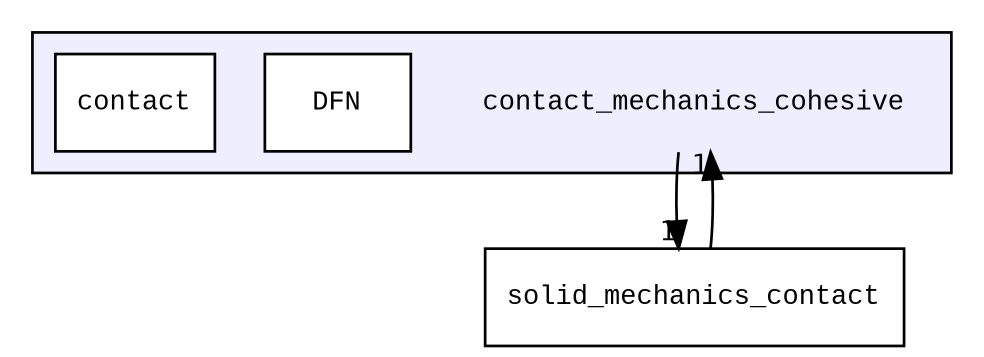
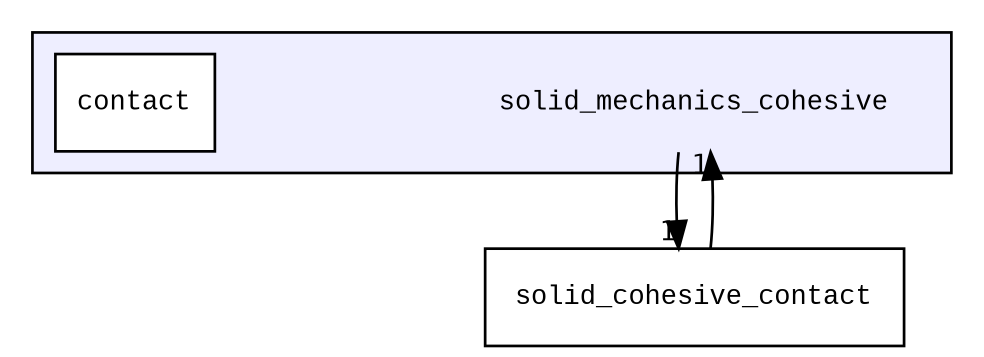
(338, 103) -> none
(695, 103) -> (695, 103)
(695, 297) -> (695, 297)
